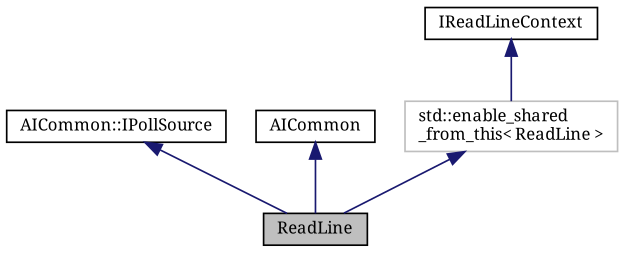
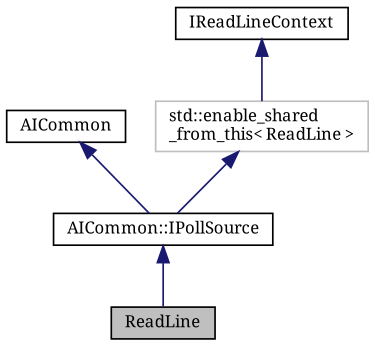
(315, 186) -> (121, 184)
(397, 186) -> (202, 189)
